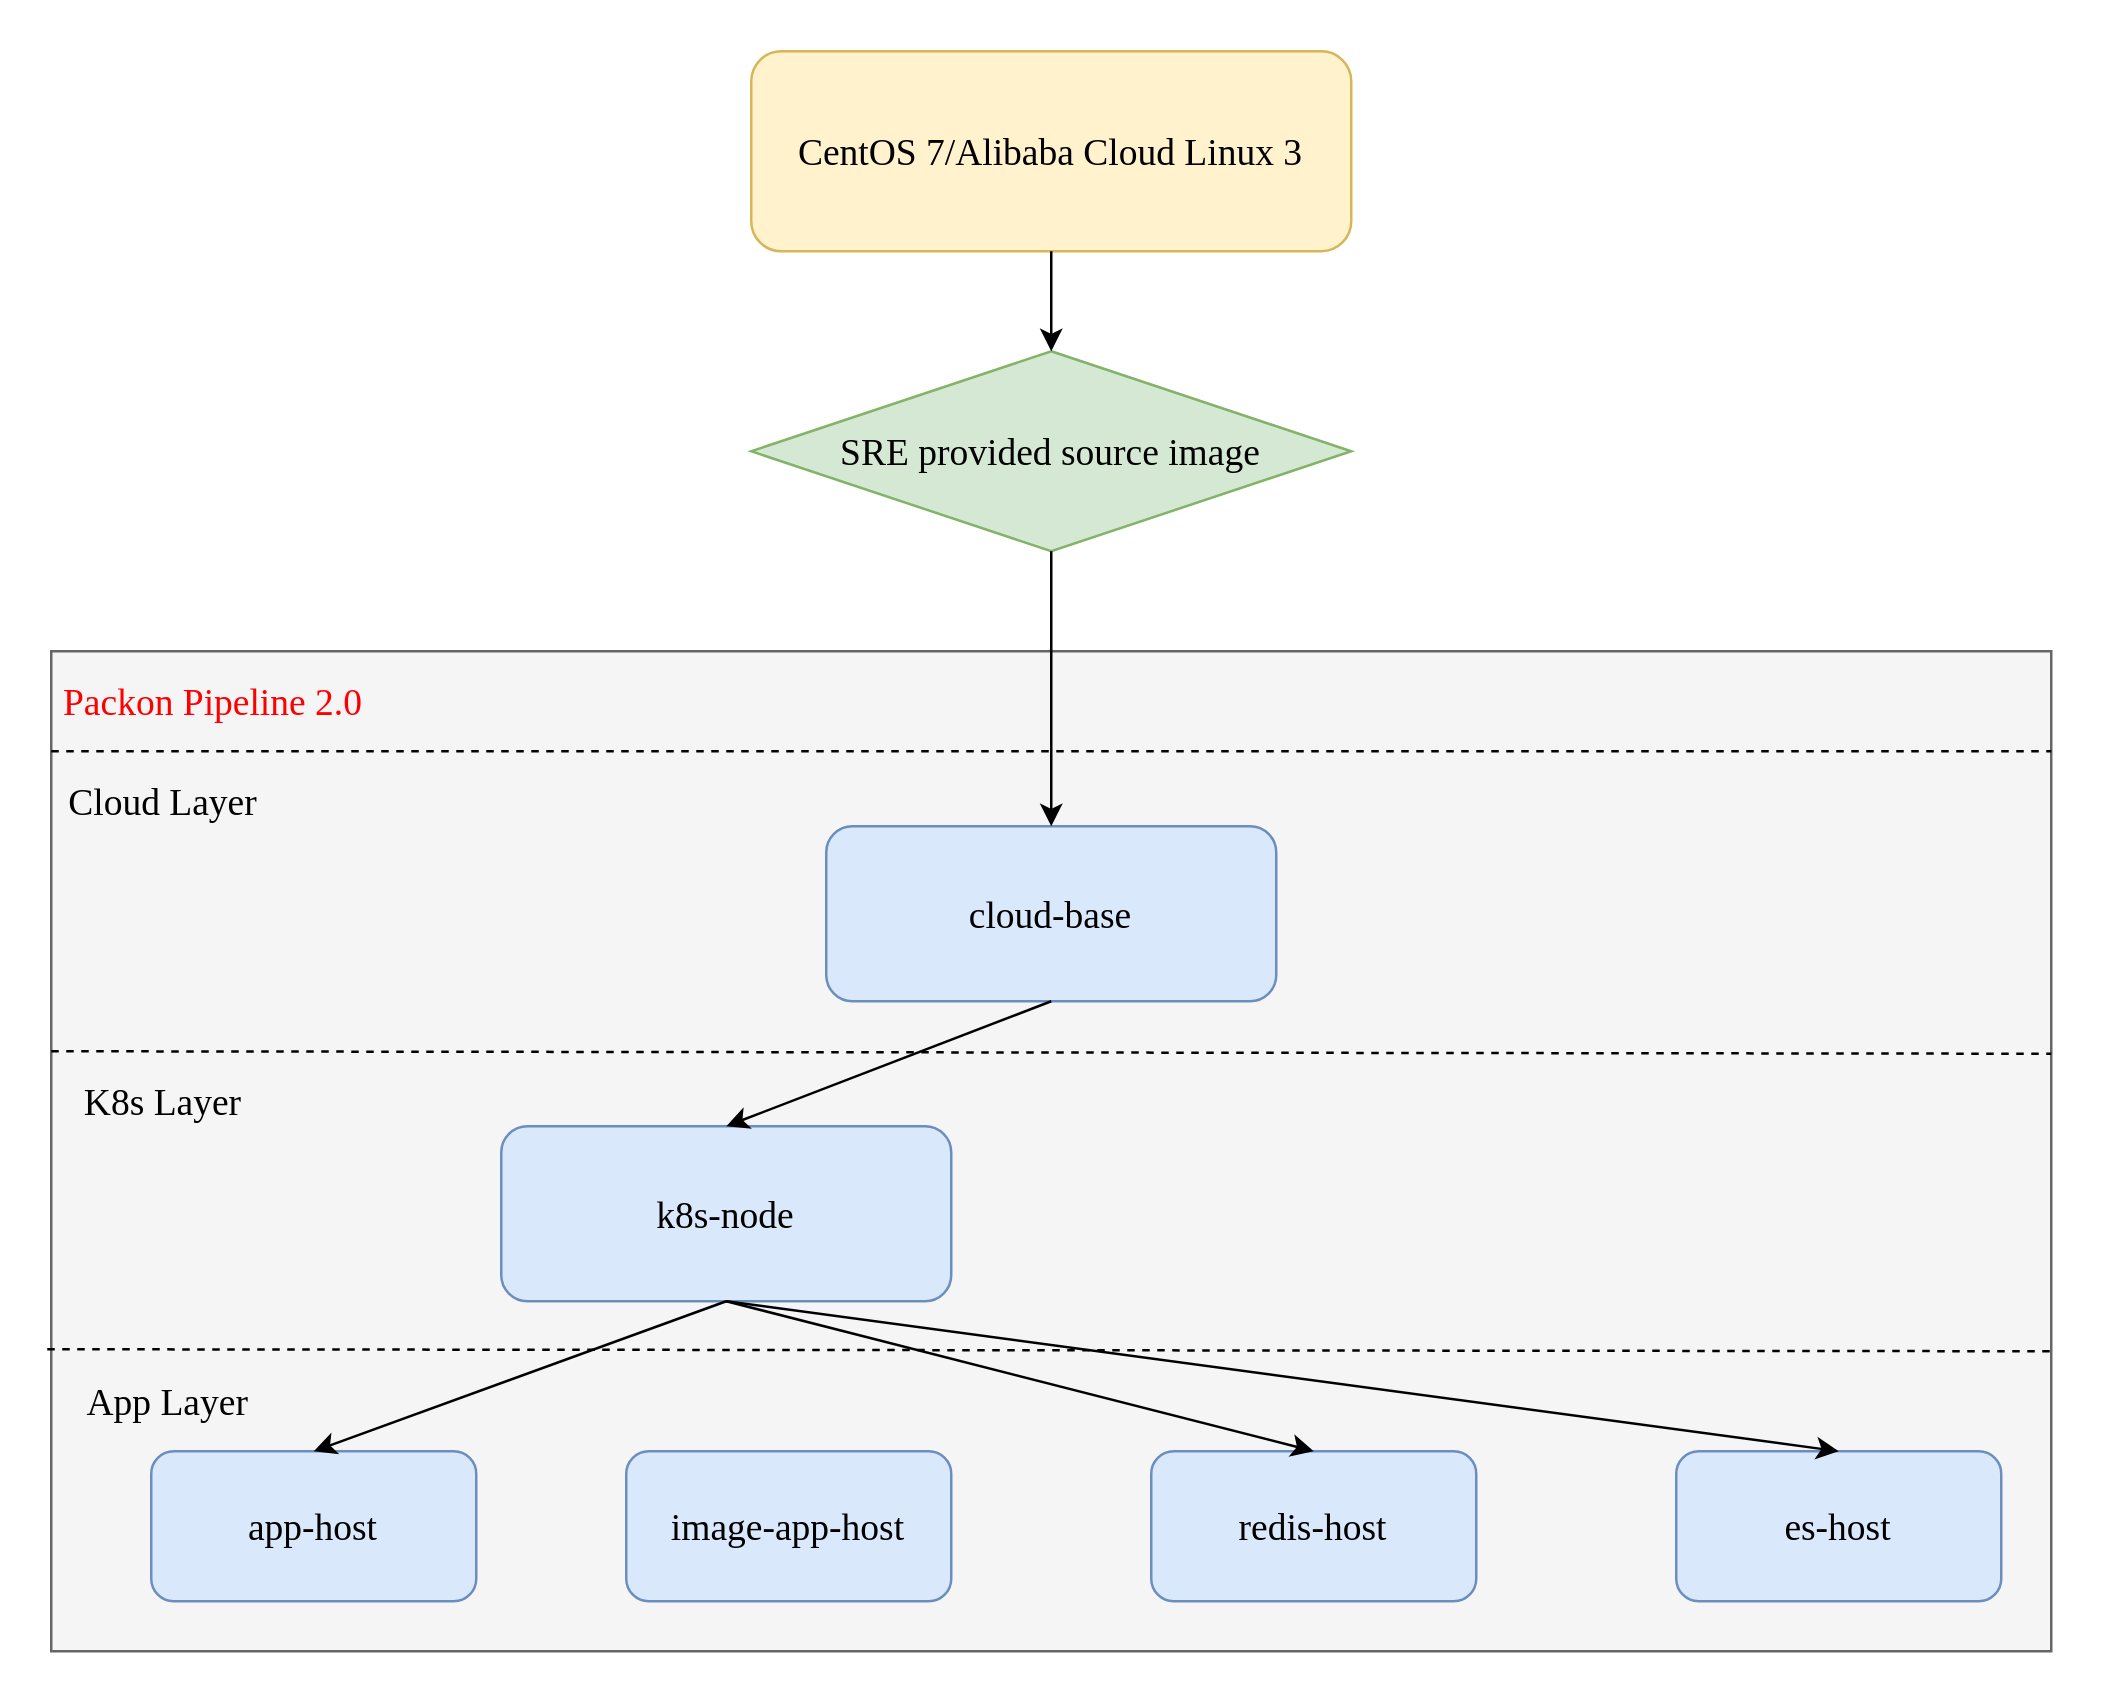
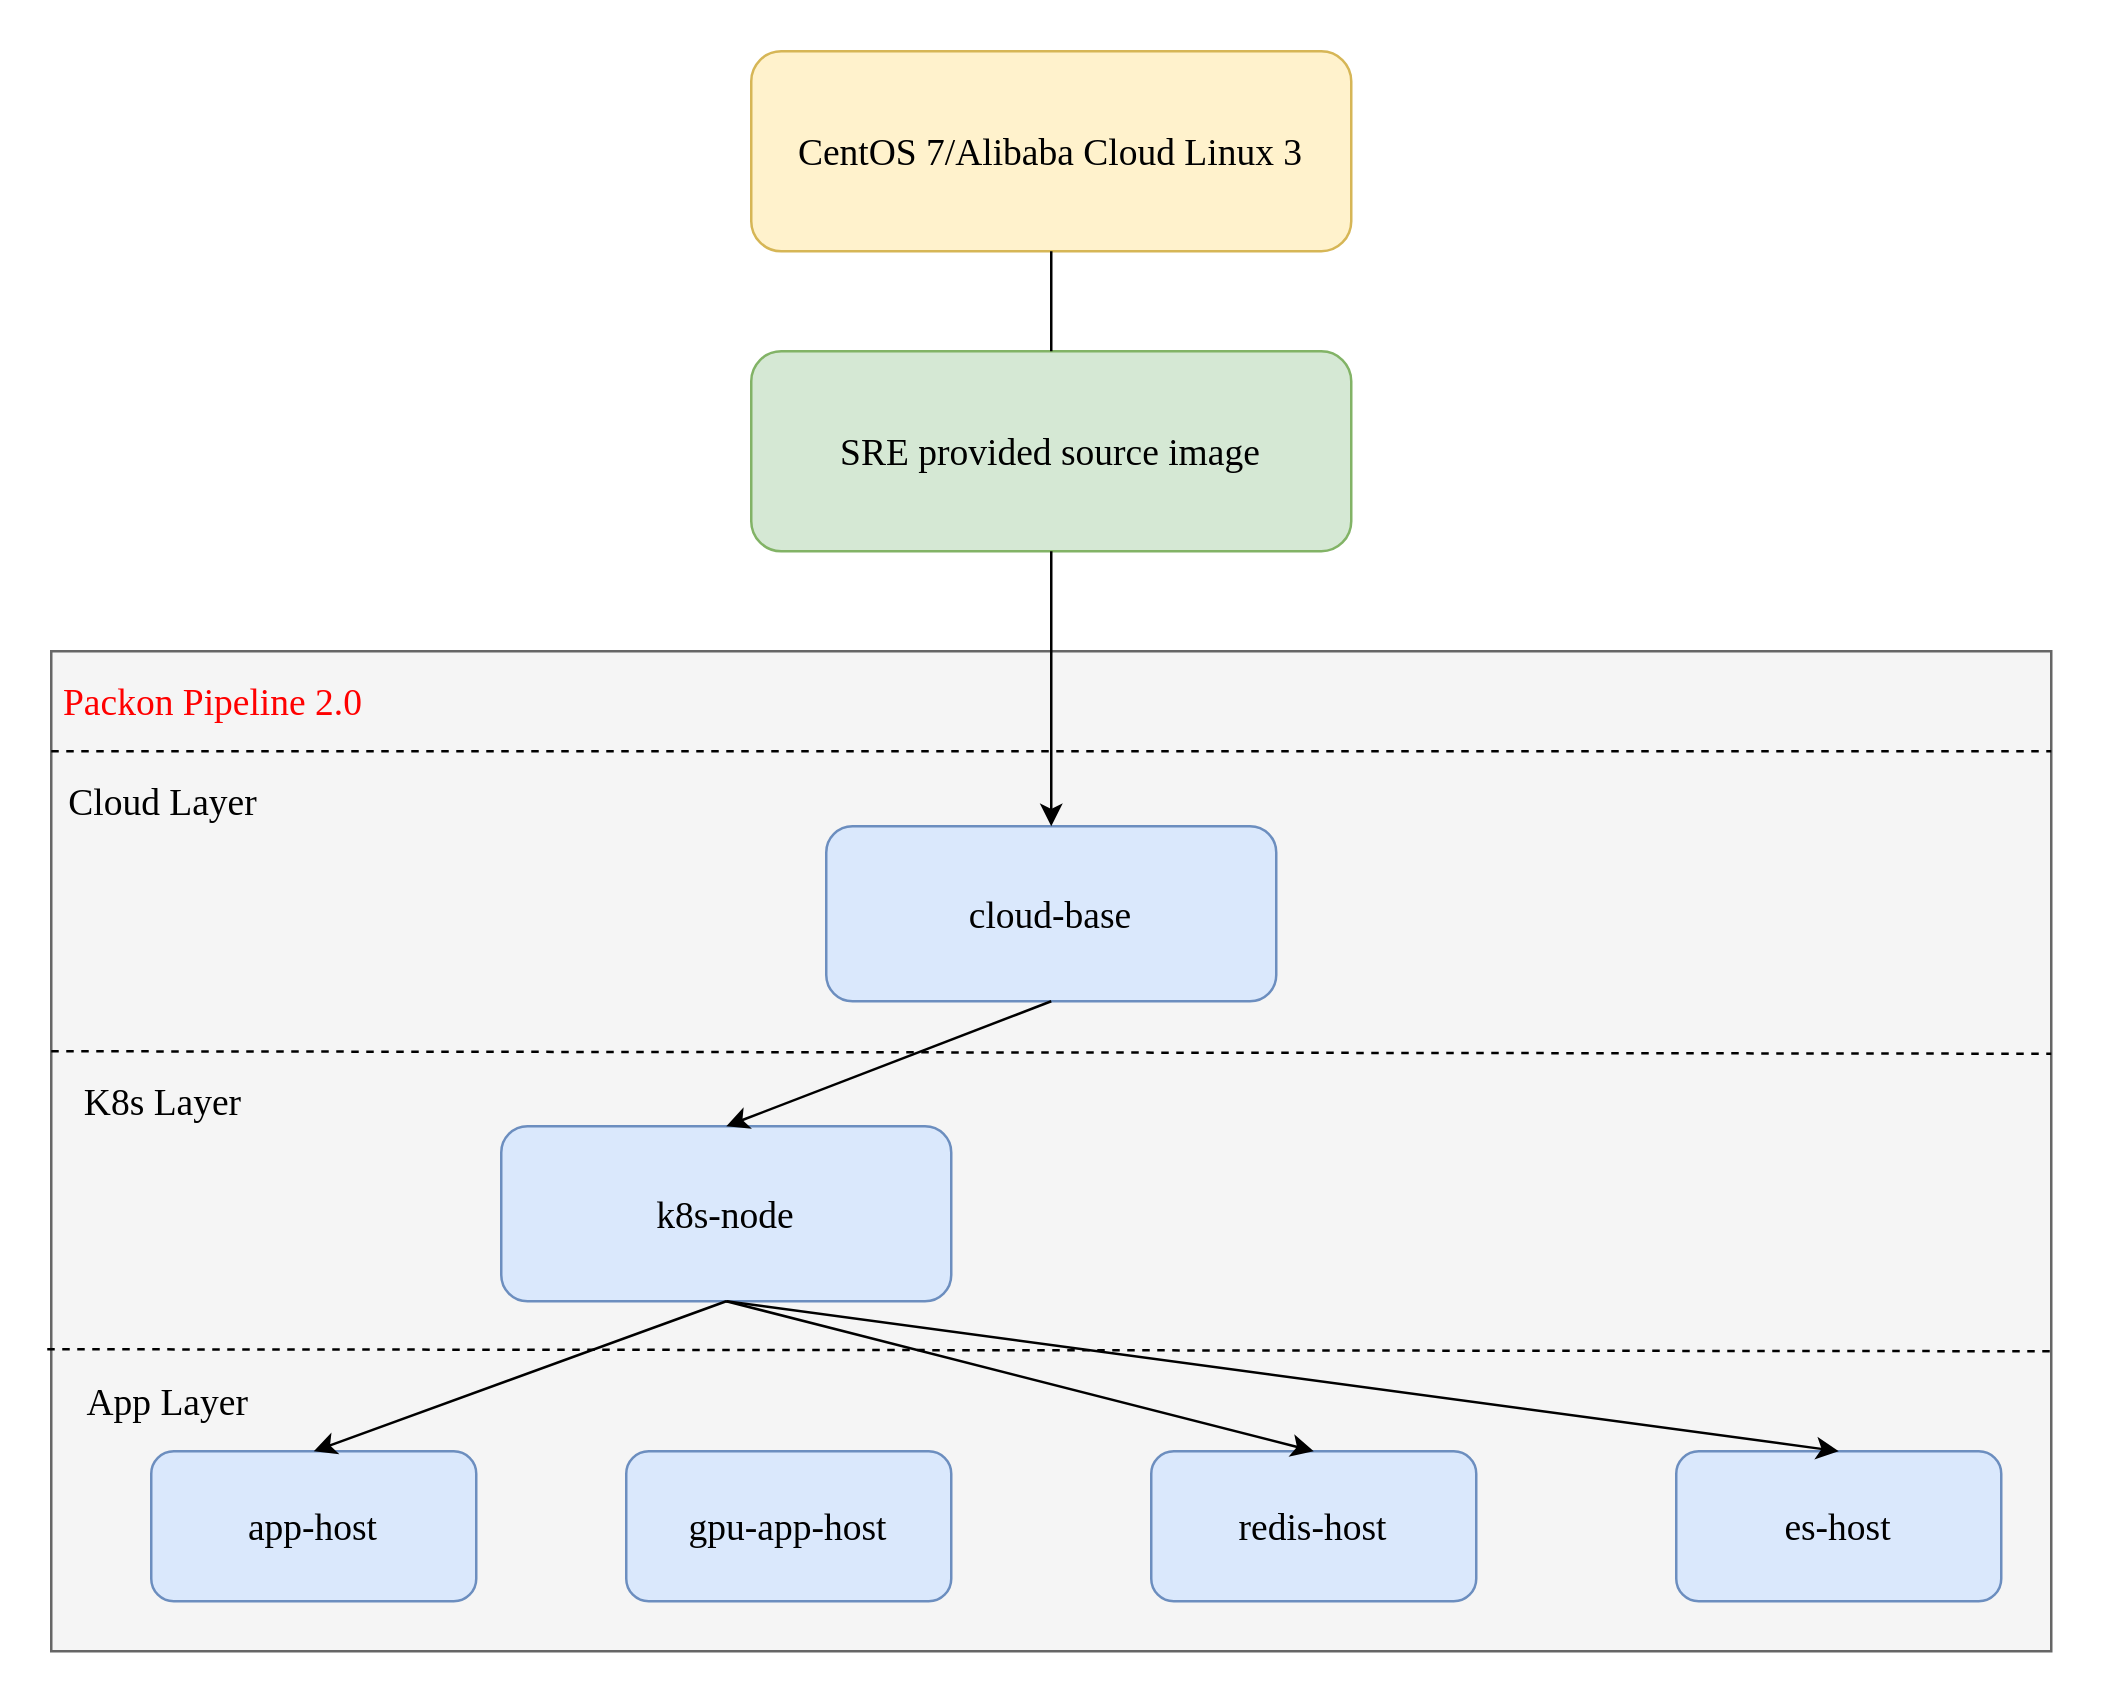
(1051, 333) -> (1051, 341)
(1051, 451) -> (1051, 451)
(789, 1526) -> (789, 1526)
